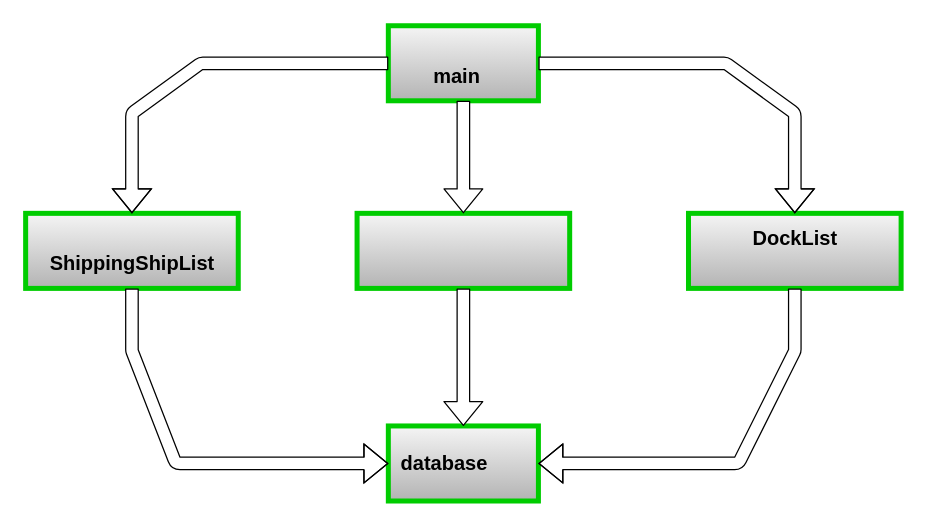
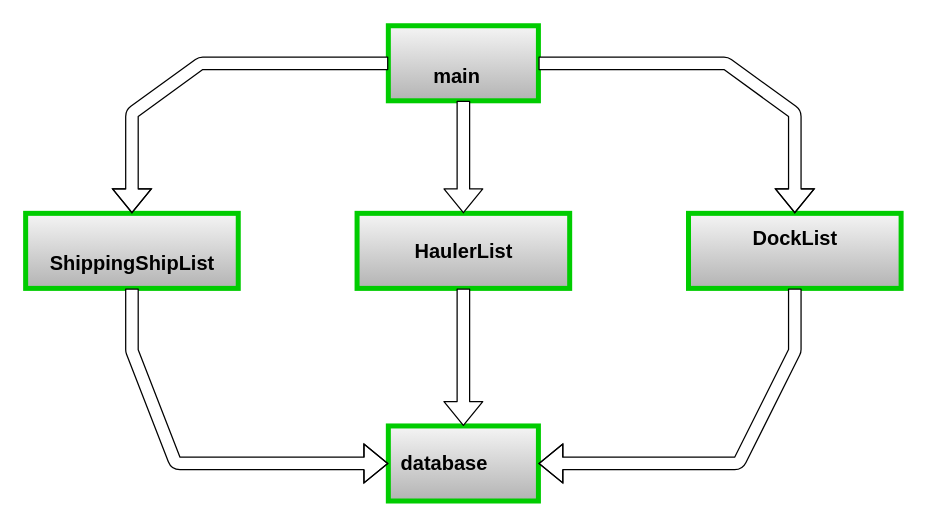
none -> (463, 251)
